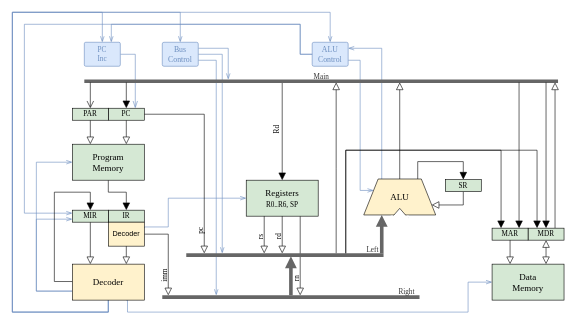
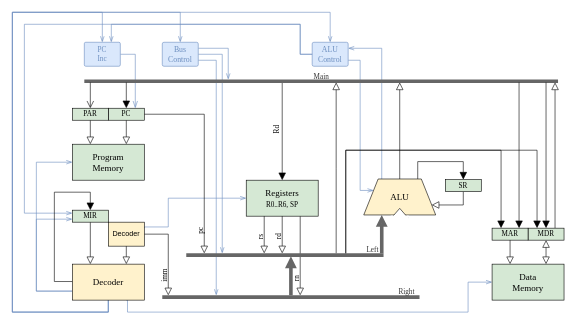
(108, 191) -> none
(126, 216) -> none
